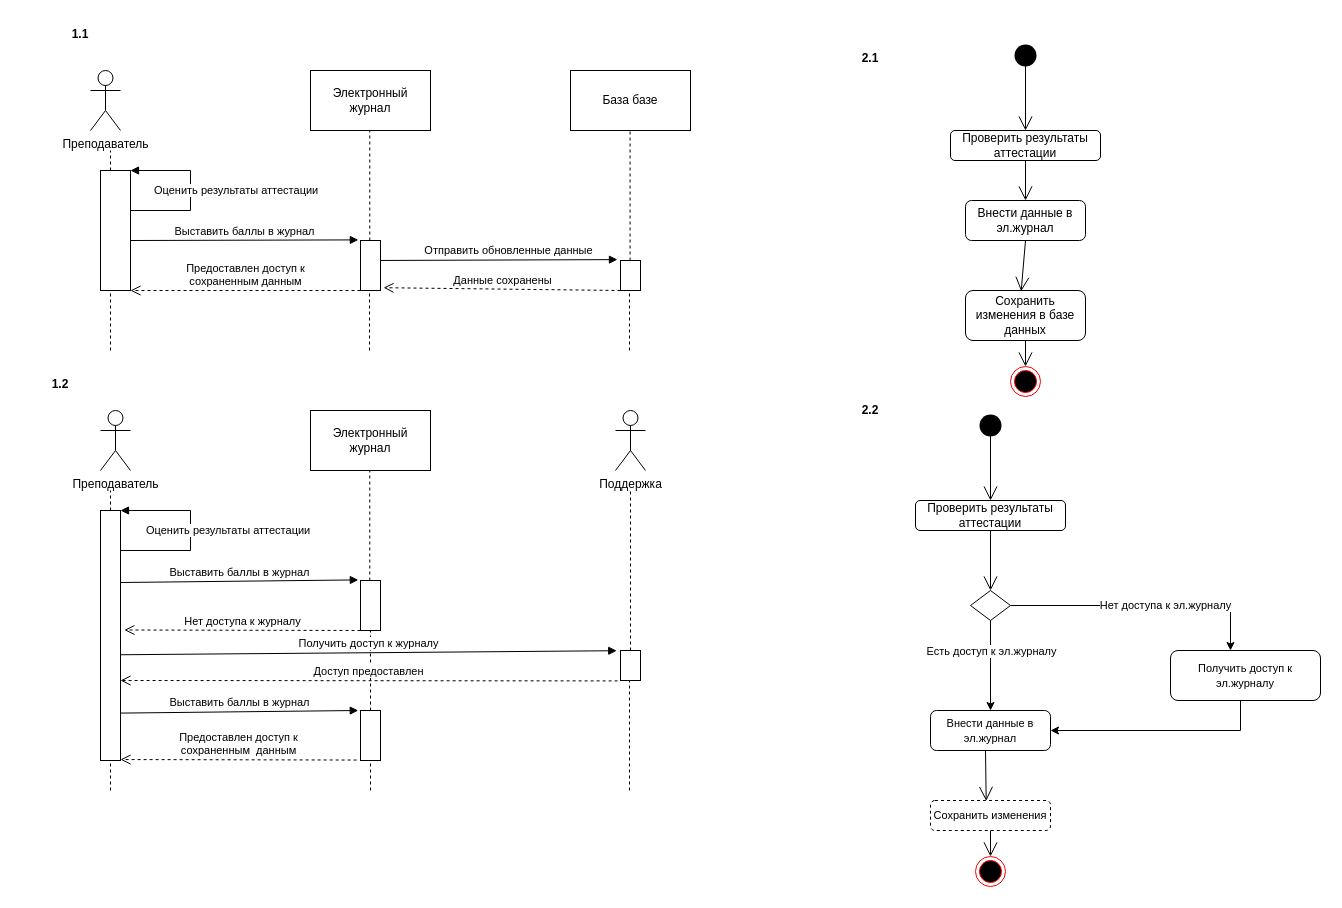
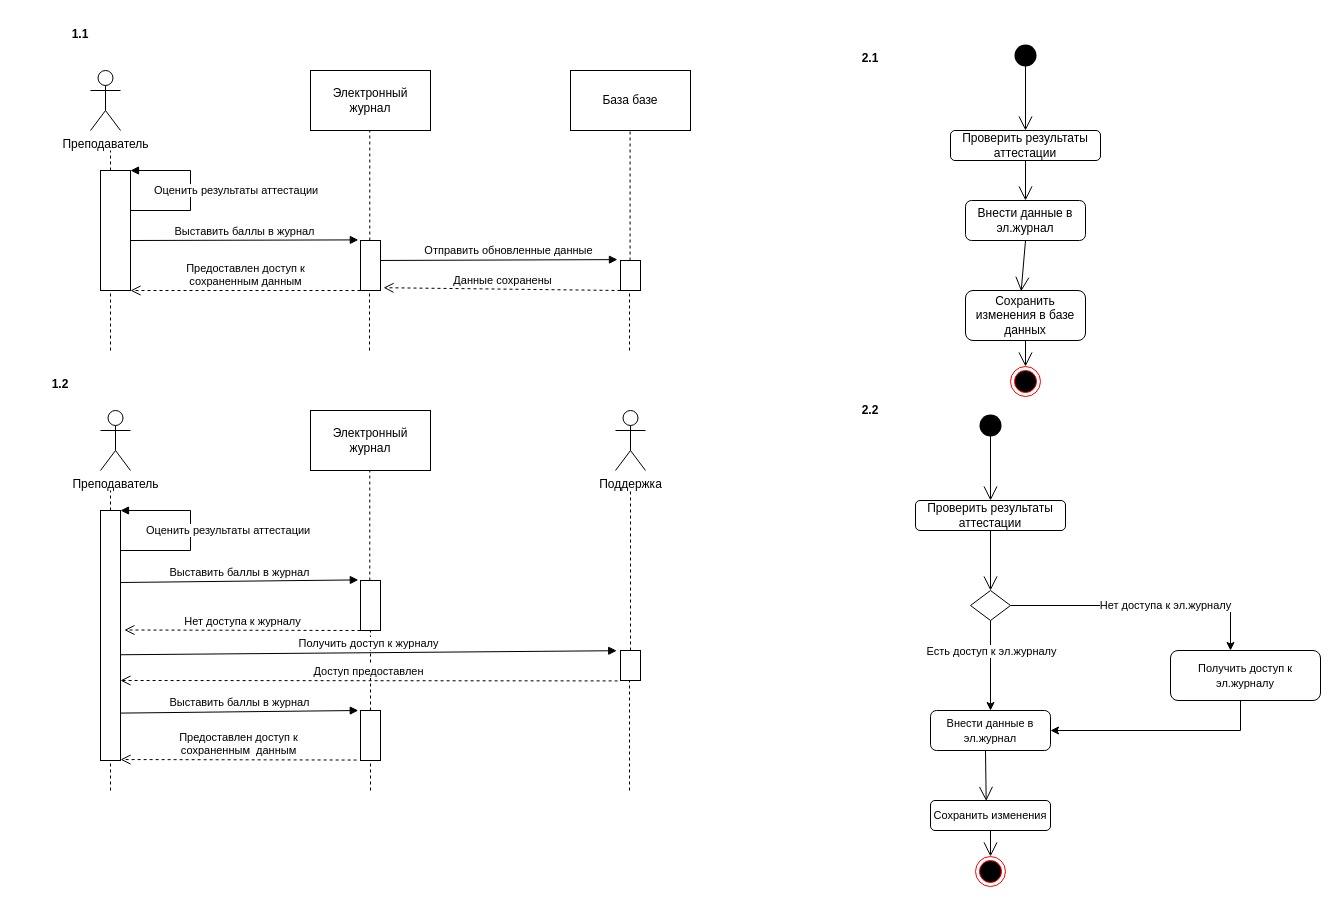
(991, 816) -> (991, 816)
